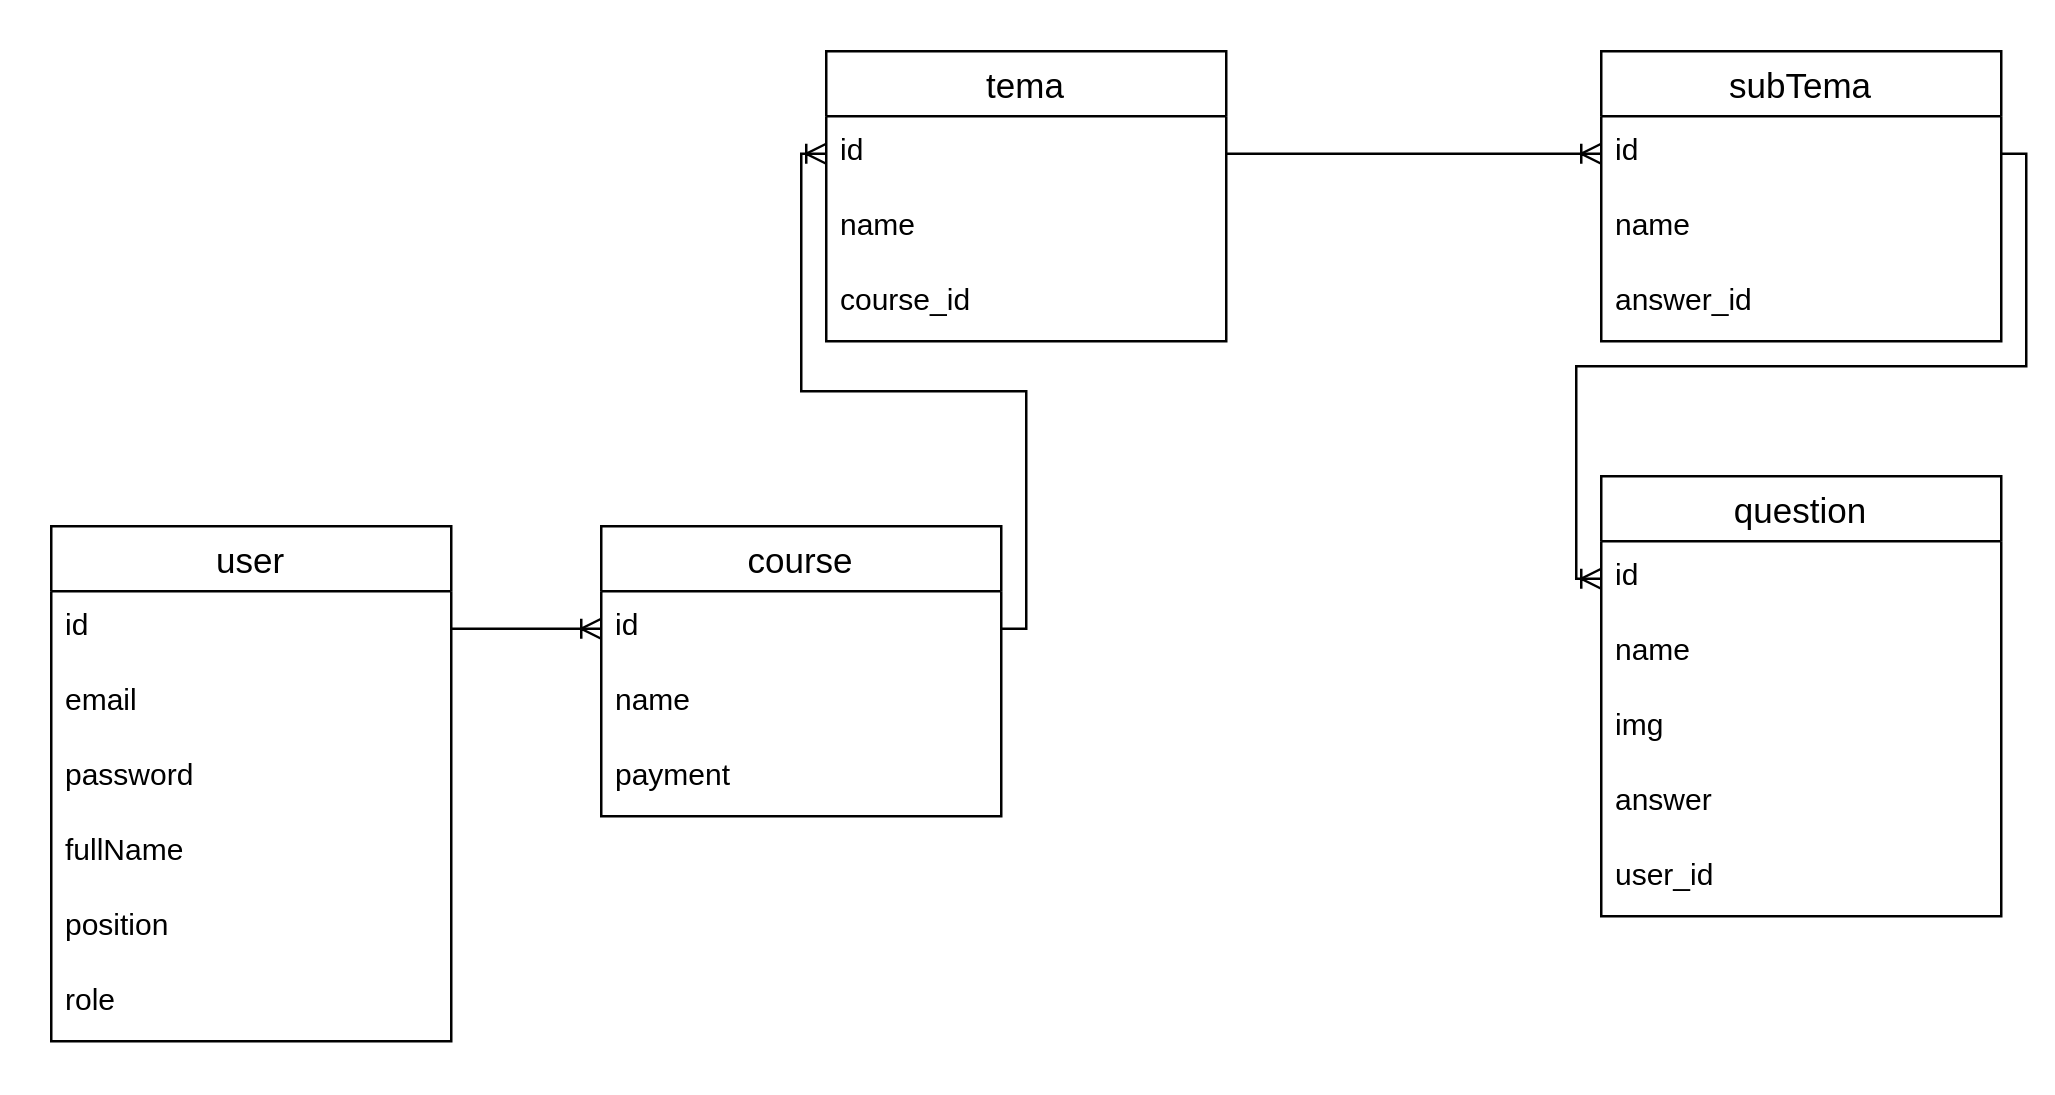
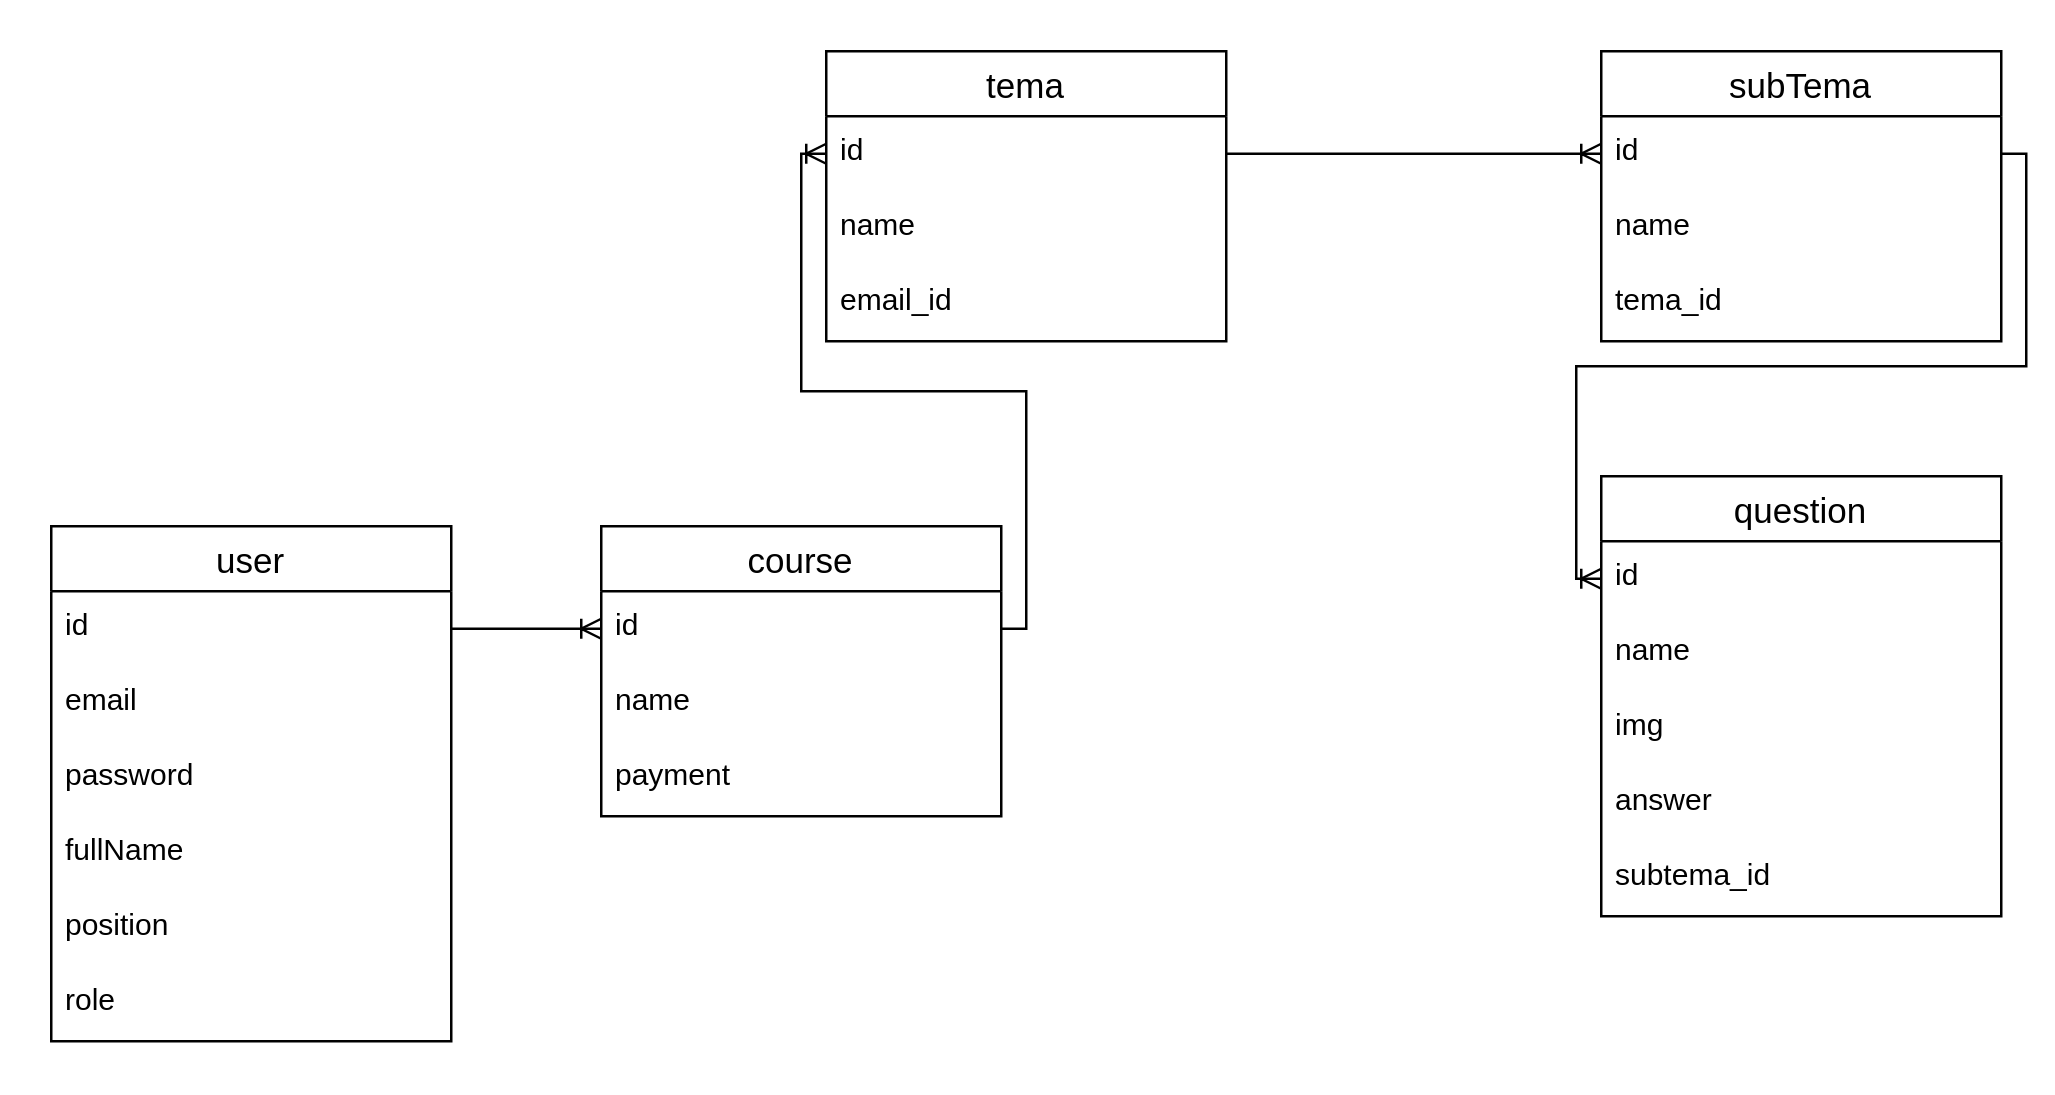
(913, 302) -> (897, 302)
(1688, 302) -> (1671, 302)
(1671, 877) -> (1696, 877)
